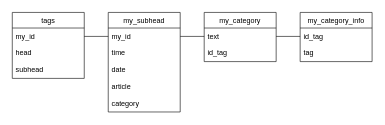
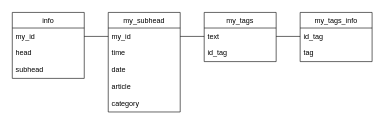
(48, 20) -> (48, 20)
(240, 20) -> (240, 20)
(336, 20) -> (336, 20)
